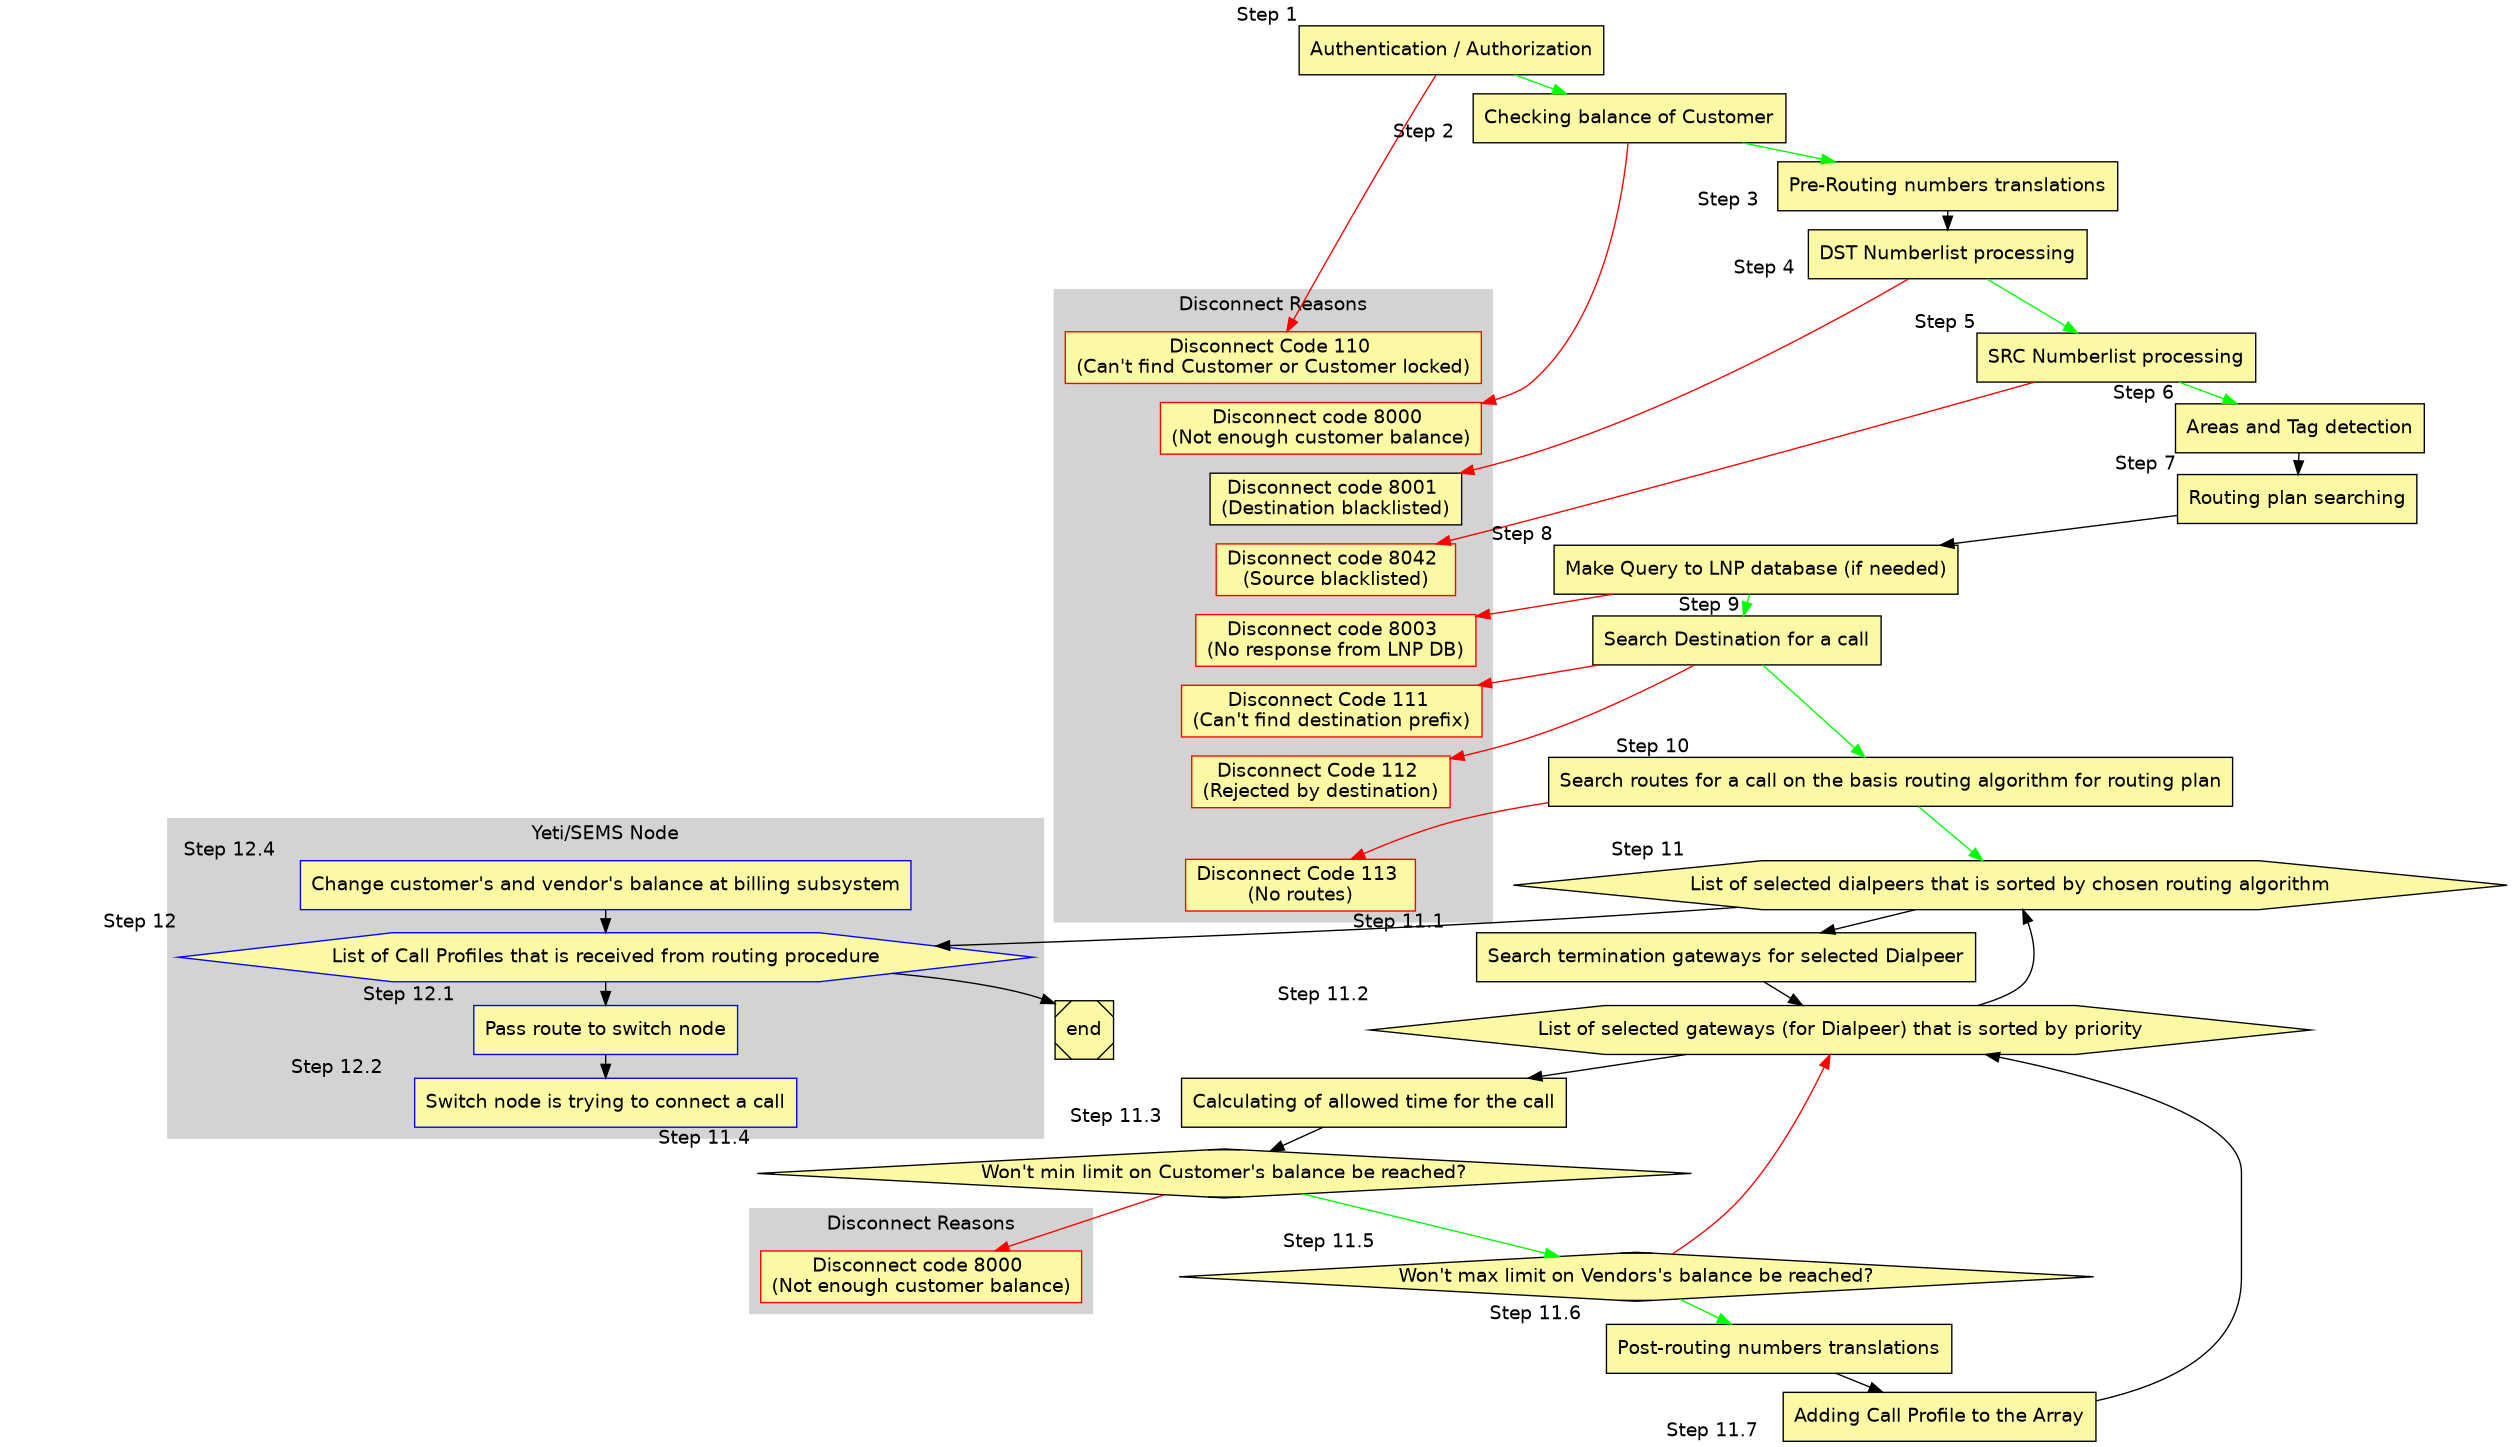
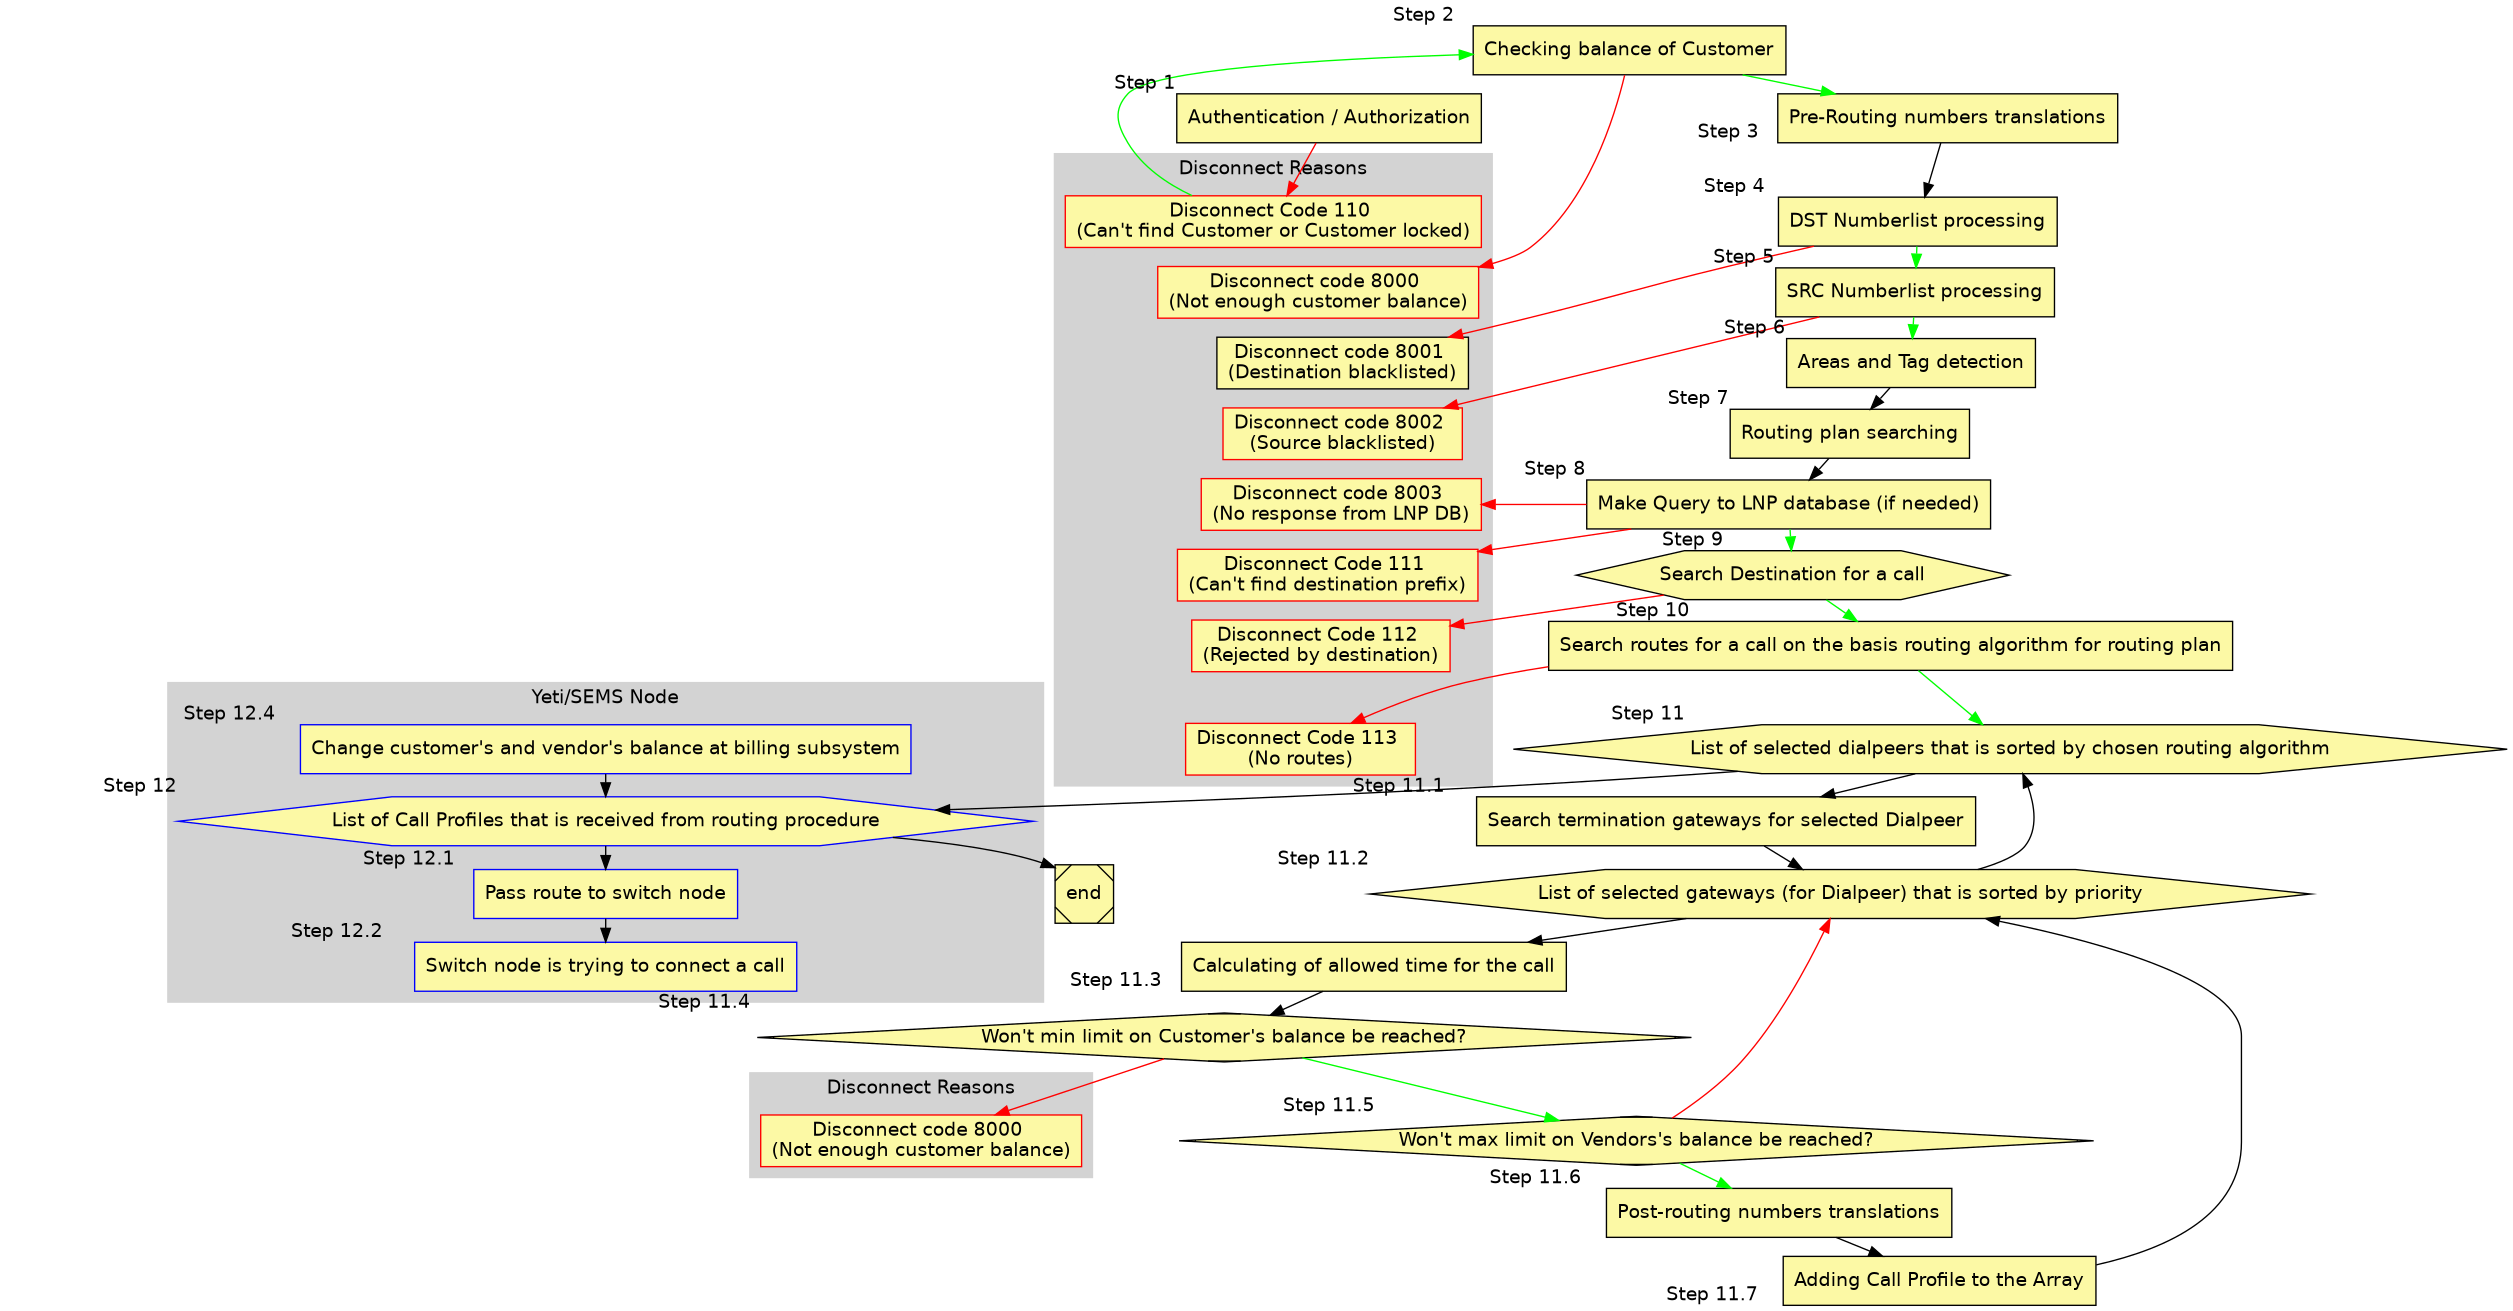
(1534, 82) -> (1223, 70)
(1336, 570) -> (1343, 434)
(1737, 640) -> (1793, 575)
(1545, 674) -> (1562, 539)
